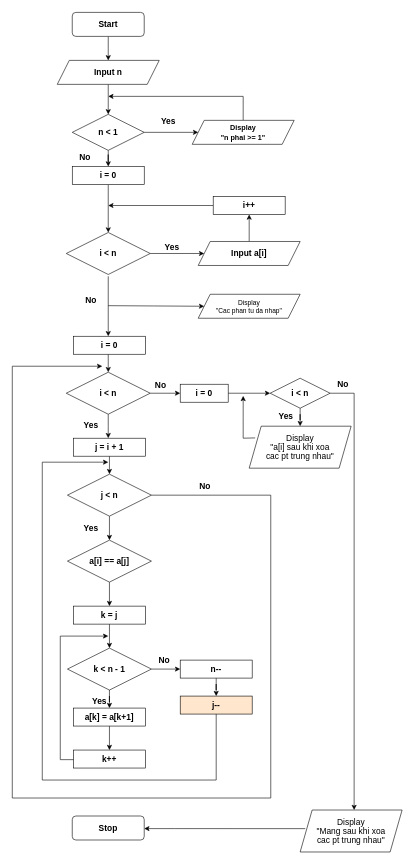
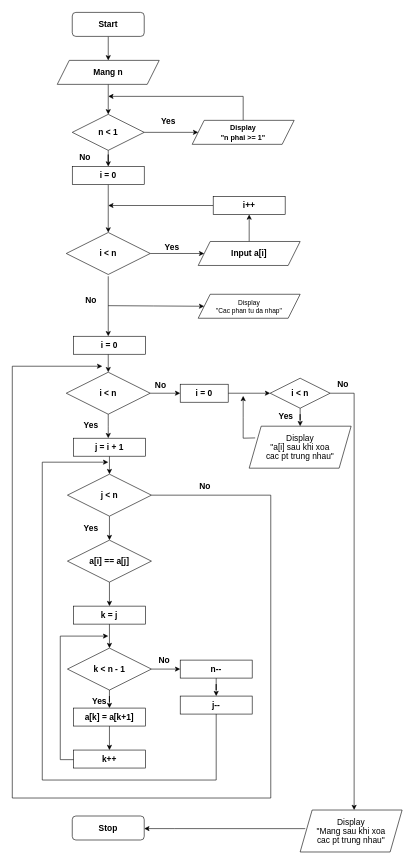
(108, 72) -> (108, 72)
(216, 705) -> (216, 705)
